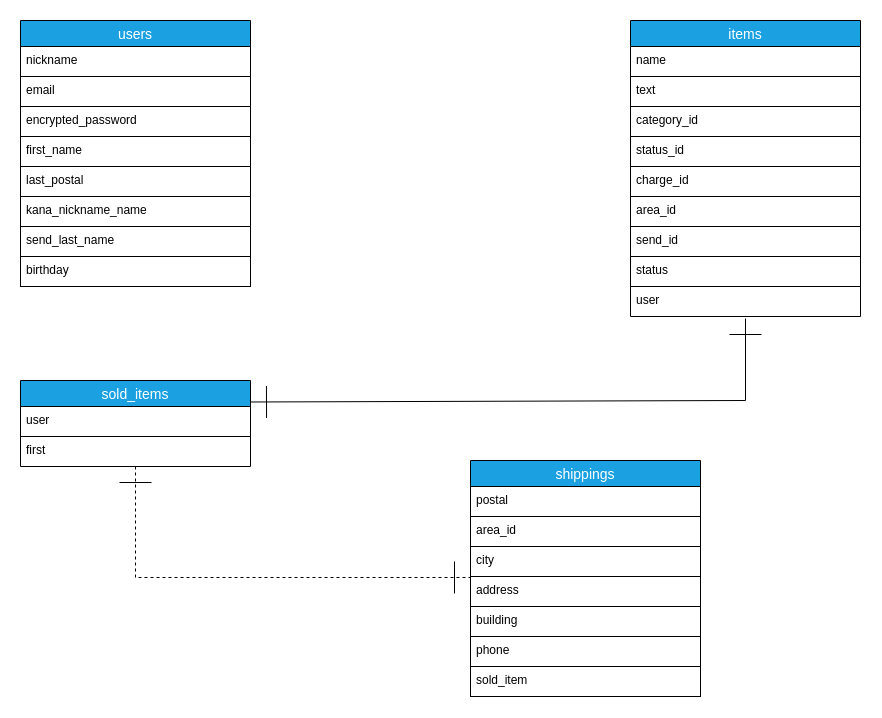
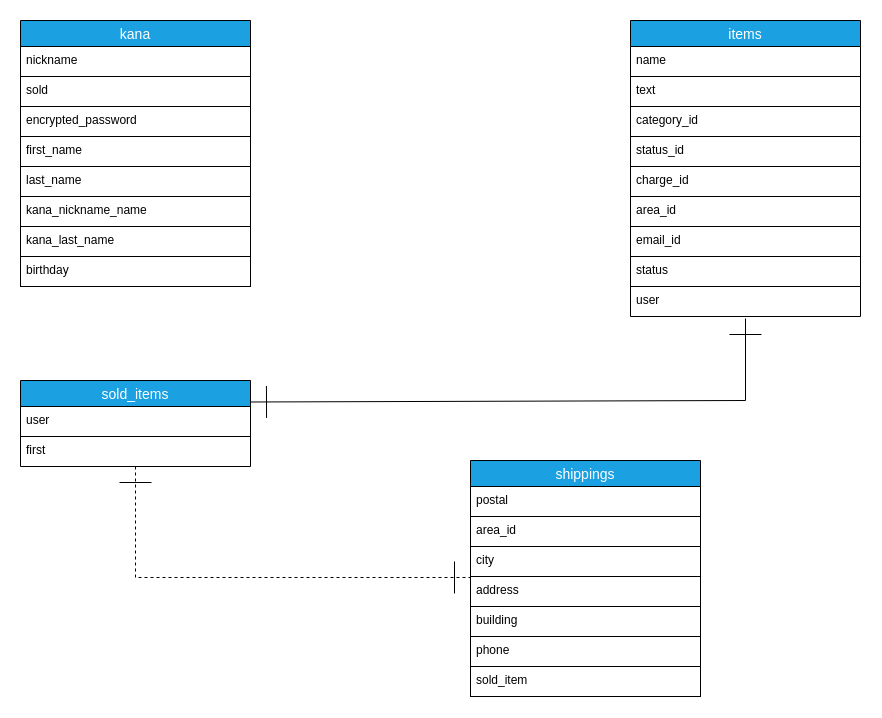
(135, 34) -> (135, 34)
(40, 90) -> (38, 90)
(60, 180) -> (55, 180)
(71, 240) -> (71, 240)
(658, 240) -> (658, 240)
